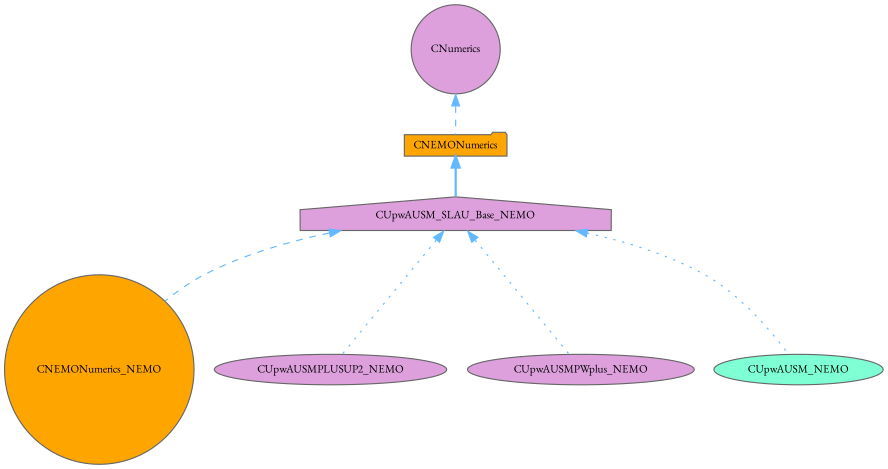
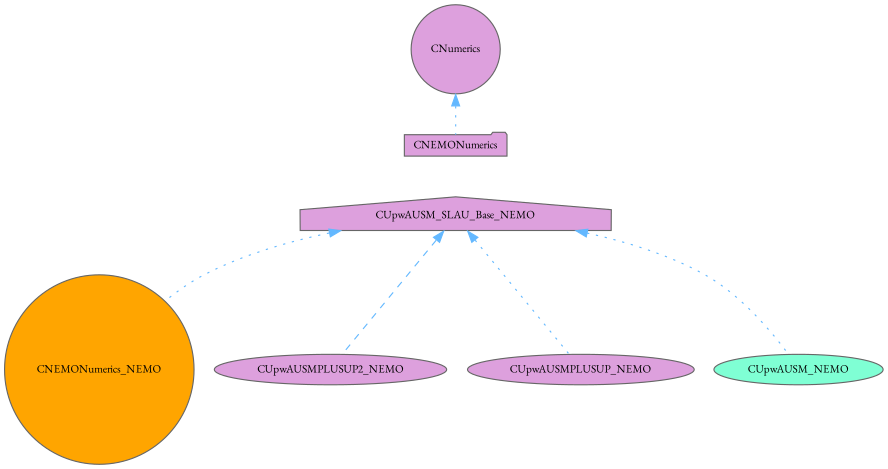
(456, 120) -> (456, 120)
(456, 145) -> (456, 145)
(456, 182) -> none
(243, 258) -> (243, 258)
(389, 297) -> (389, 297)
(581, 370) -> (581, 370)
